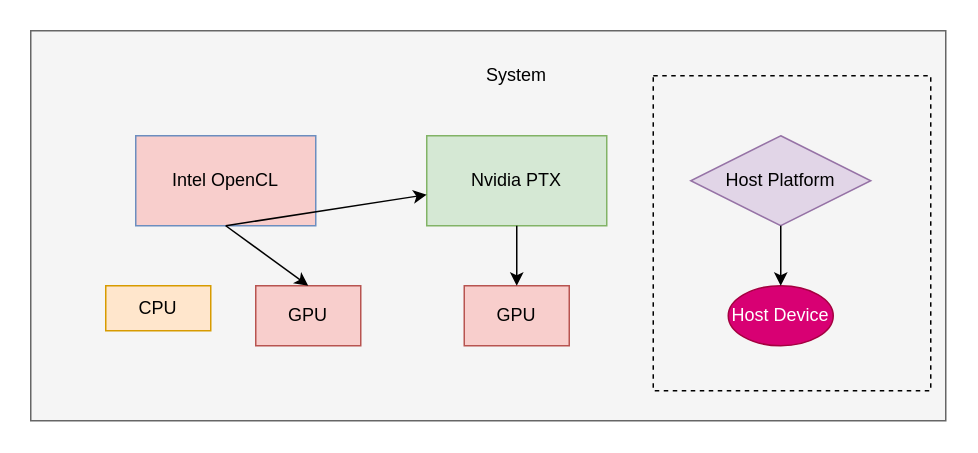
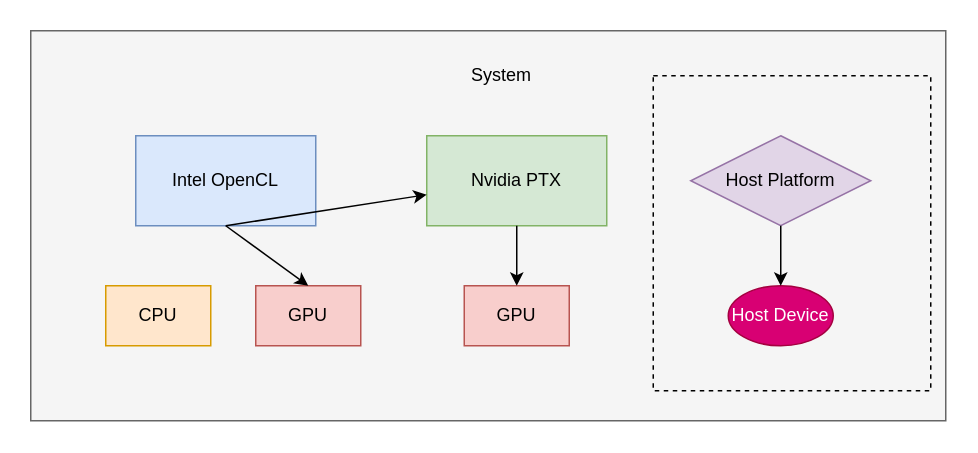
(517, 76) -> (502, 76)
(226, 181) -> (226, 181)
(158, 308) -> (158, 316)
